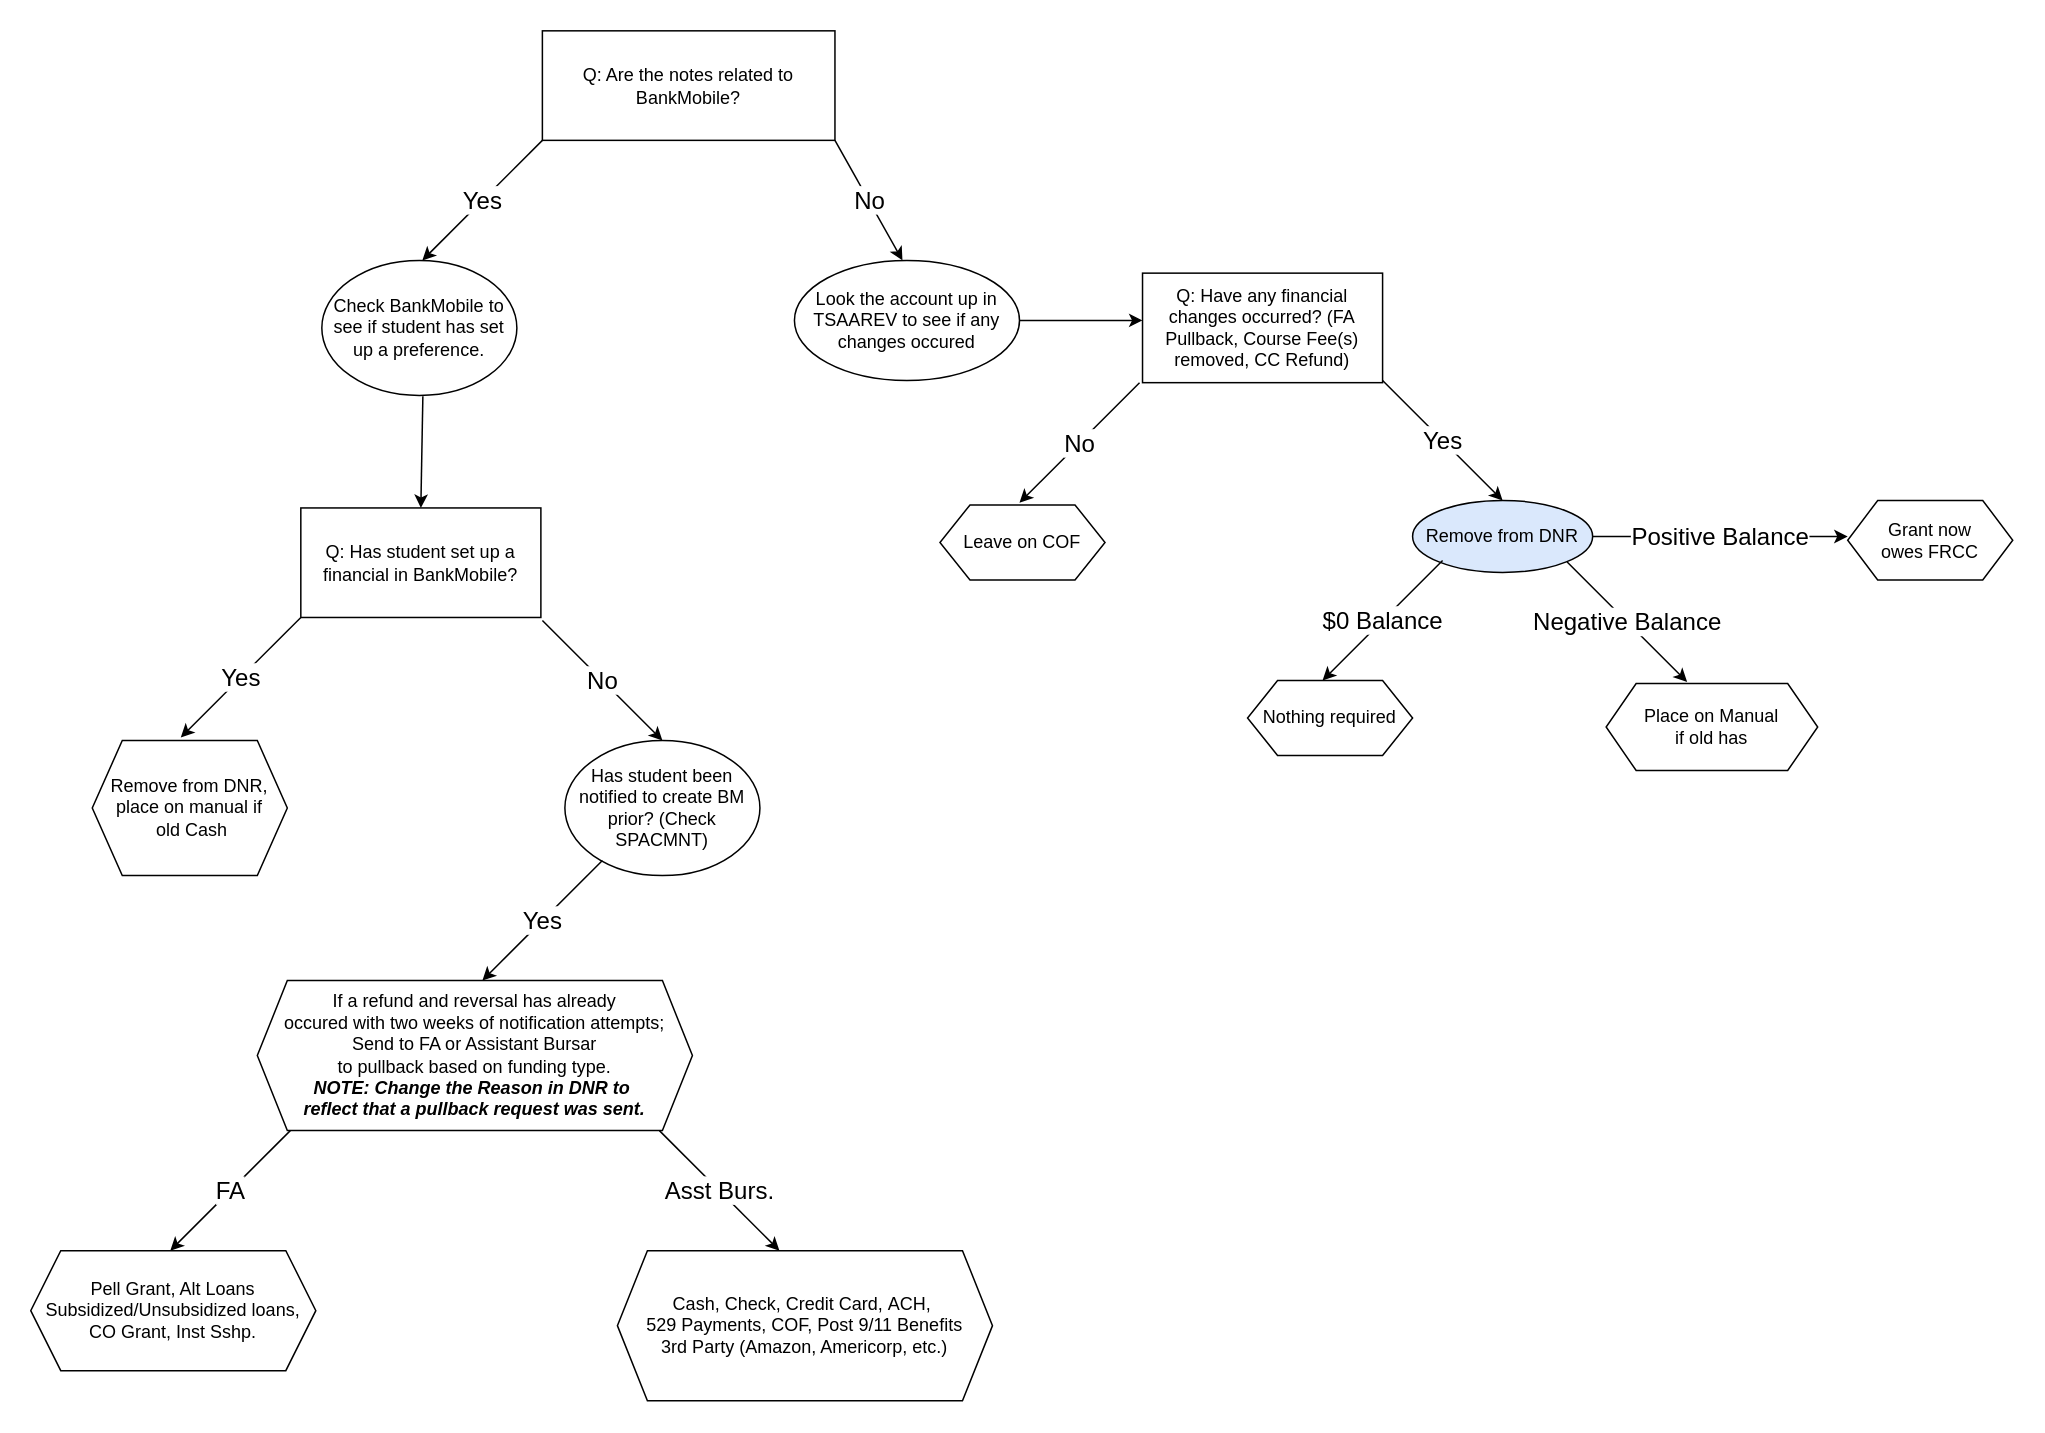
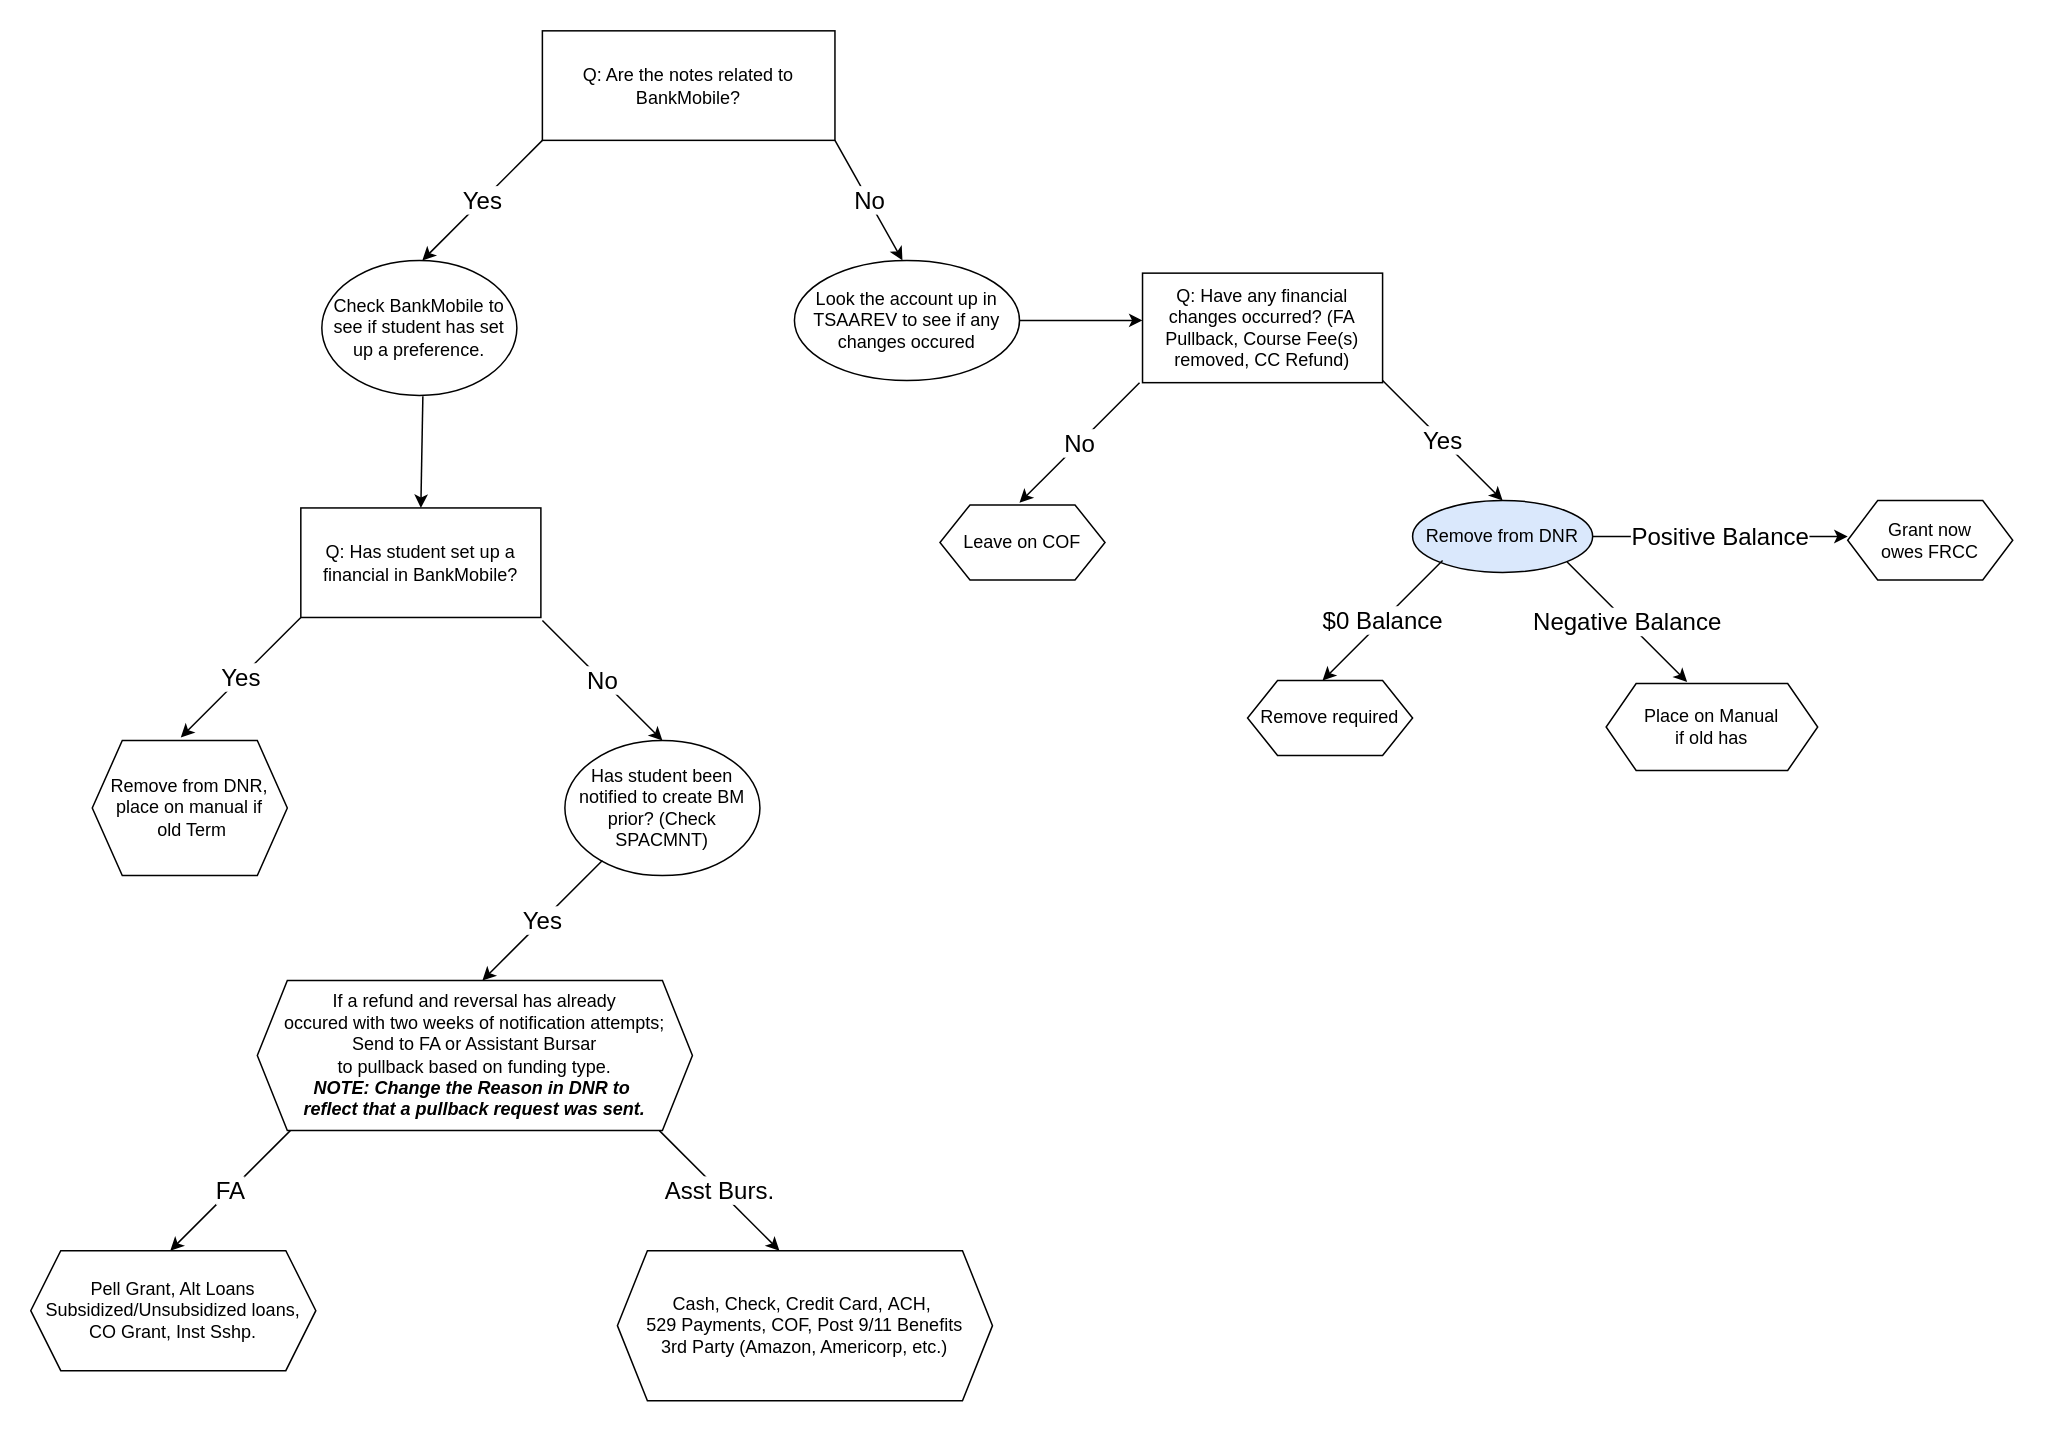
(1330, 718) -> (1330, 718)
(190, 808) -> (190, 808)
